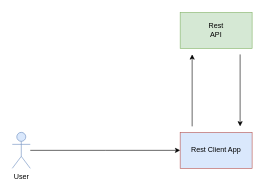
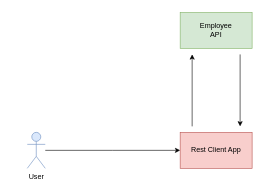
(216, 30) -> (216, 30)
(21, 150) -> (36, 150)
(216, 150) -> (216, 150)
